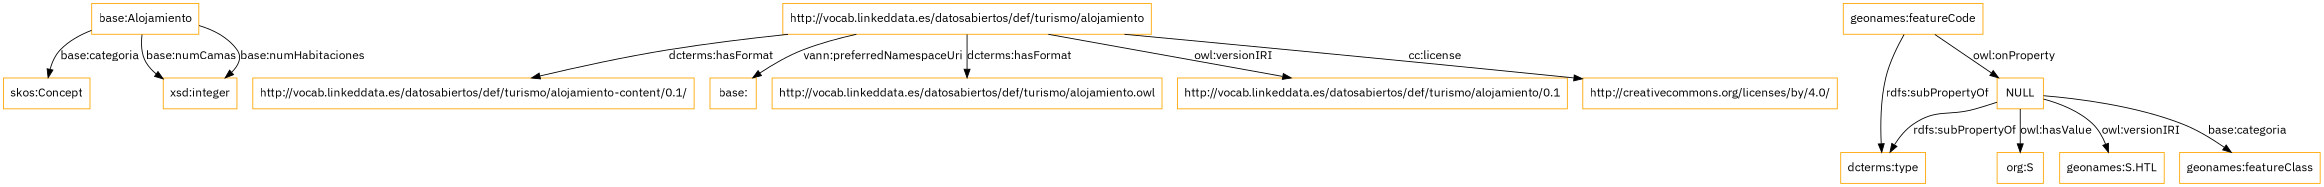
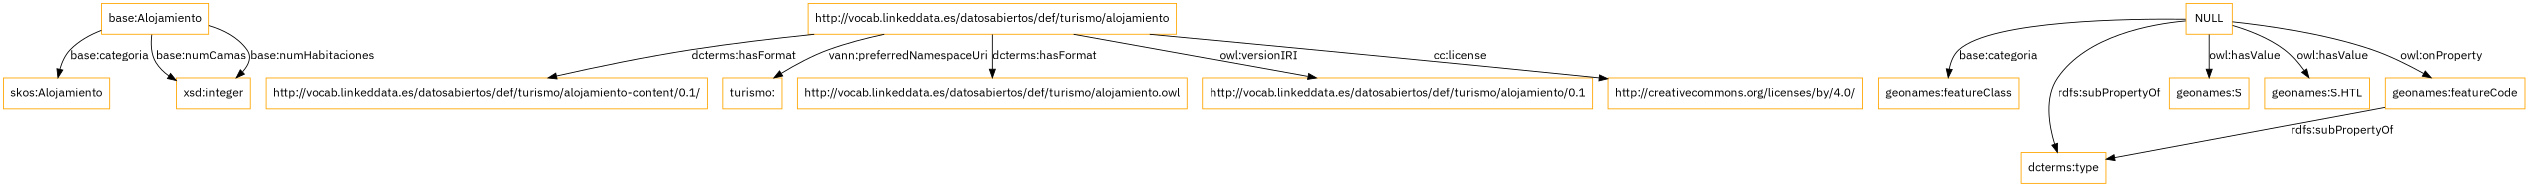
(1963, 54) -> (2331, 38)
(47, 93) -> (57, 93)
(733, 93) -> (752, 93)
(2141, 131) -> (2333, 56)
(2020, 168) -> (2209, 93)
